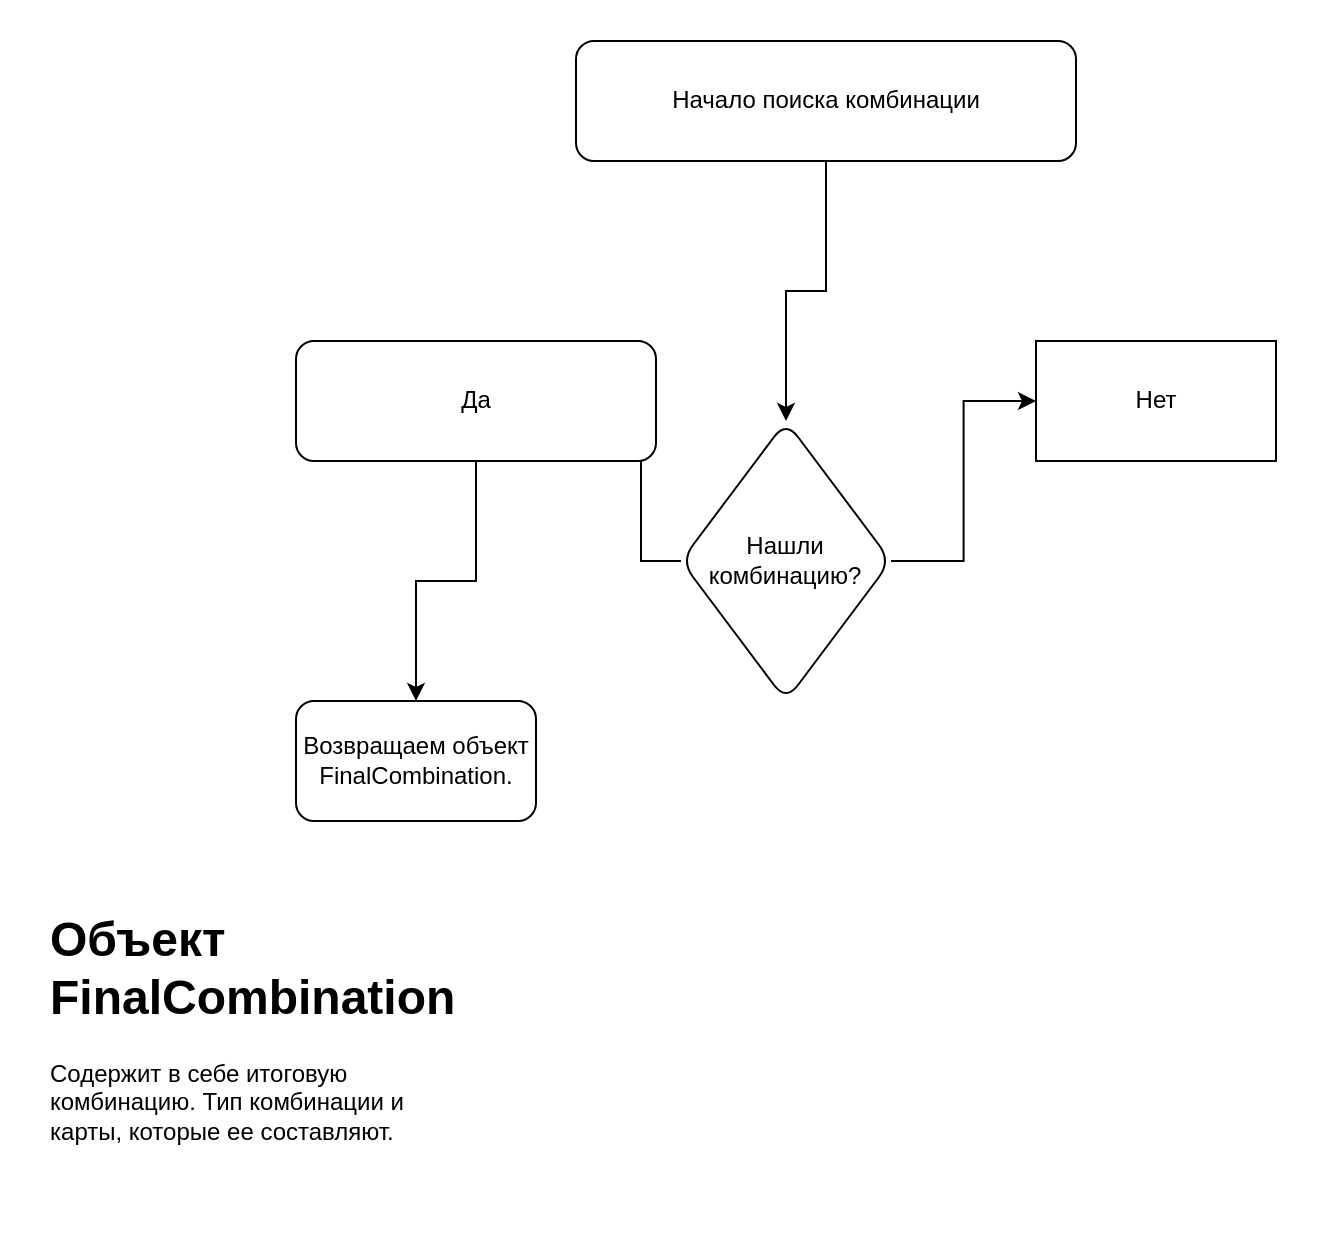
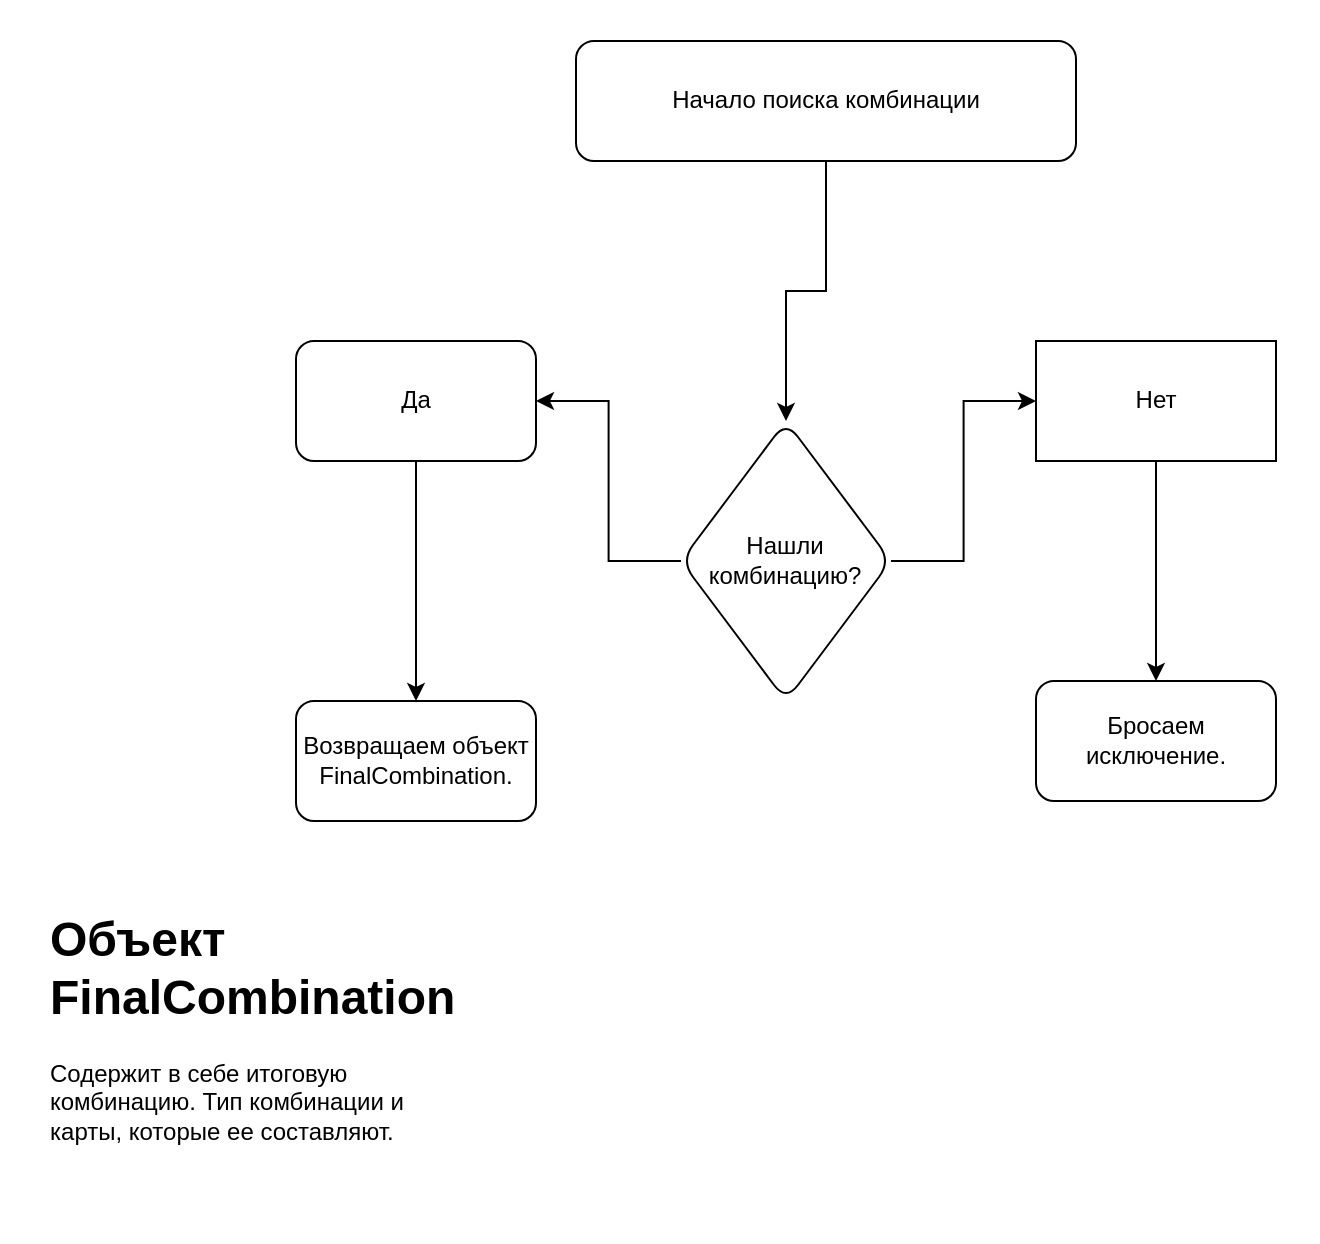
(476, 401) -> (416, 401)
none -> (1156, 564)
none -> (1156, 741)
